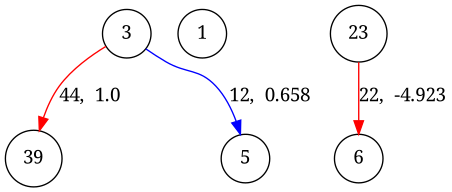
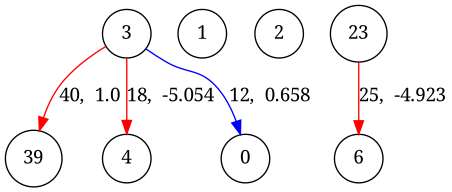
none -> (279, 34)
(90, 96) -> (90, 96)
(403, 96) -> (403, 96)
none -> (127, 159)
(245, 159) -> (245, 159)
